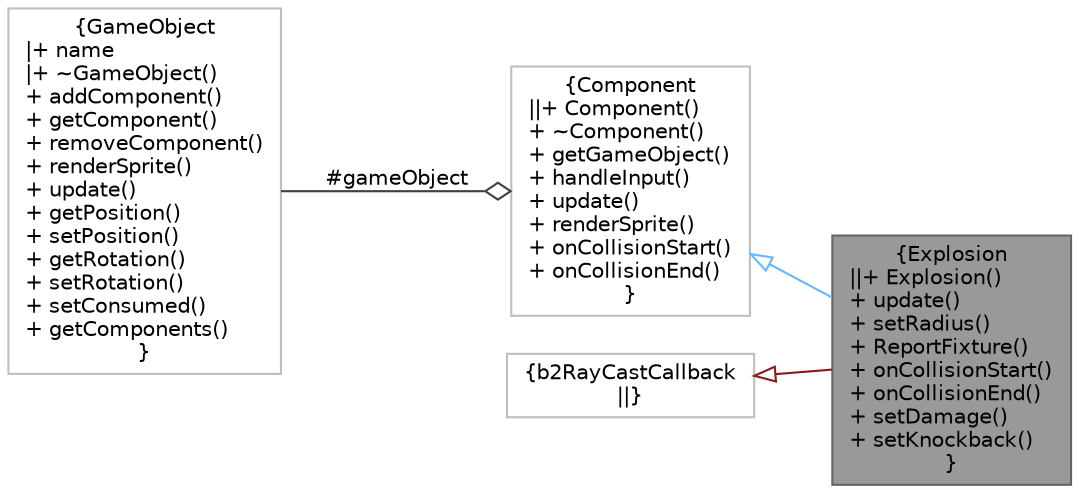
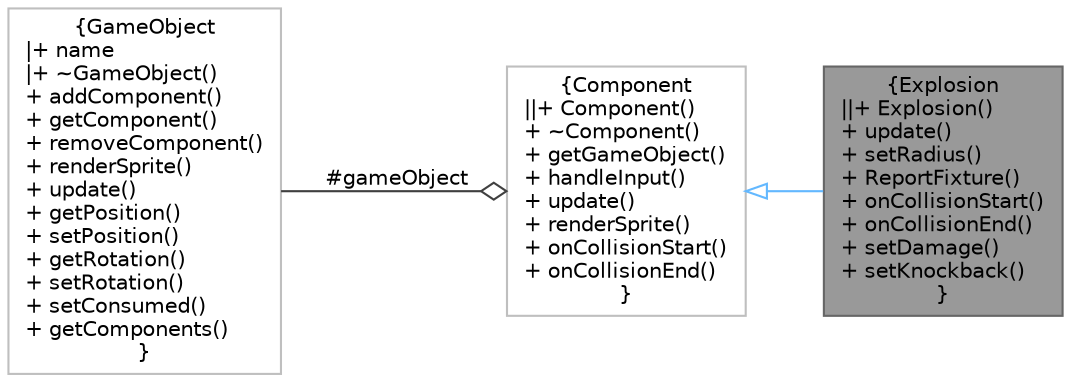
(631, 386) -> none
